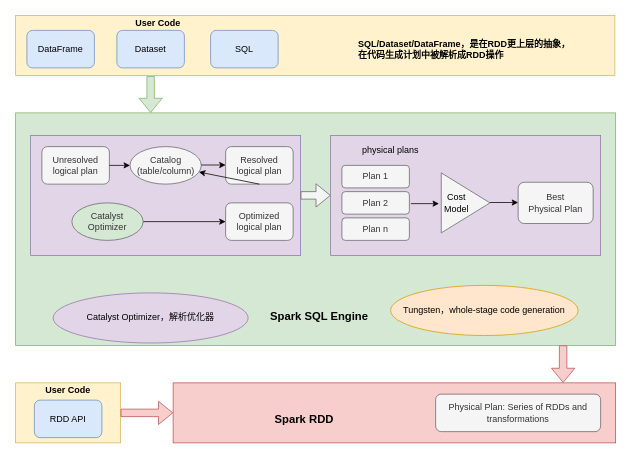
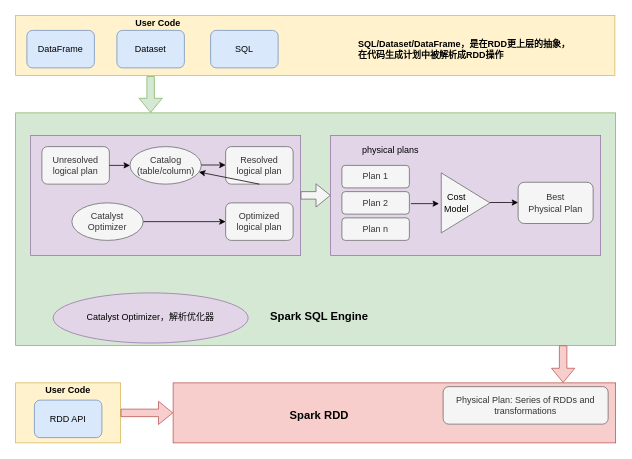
(107, 222) -> (107, 222)
(484, 310) -> none
(518, 413) -> (525, 405)
(304, 419) -> (319, 415)
